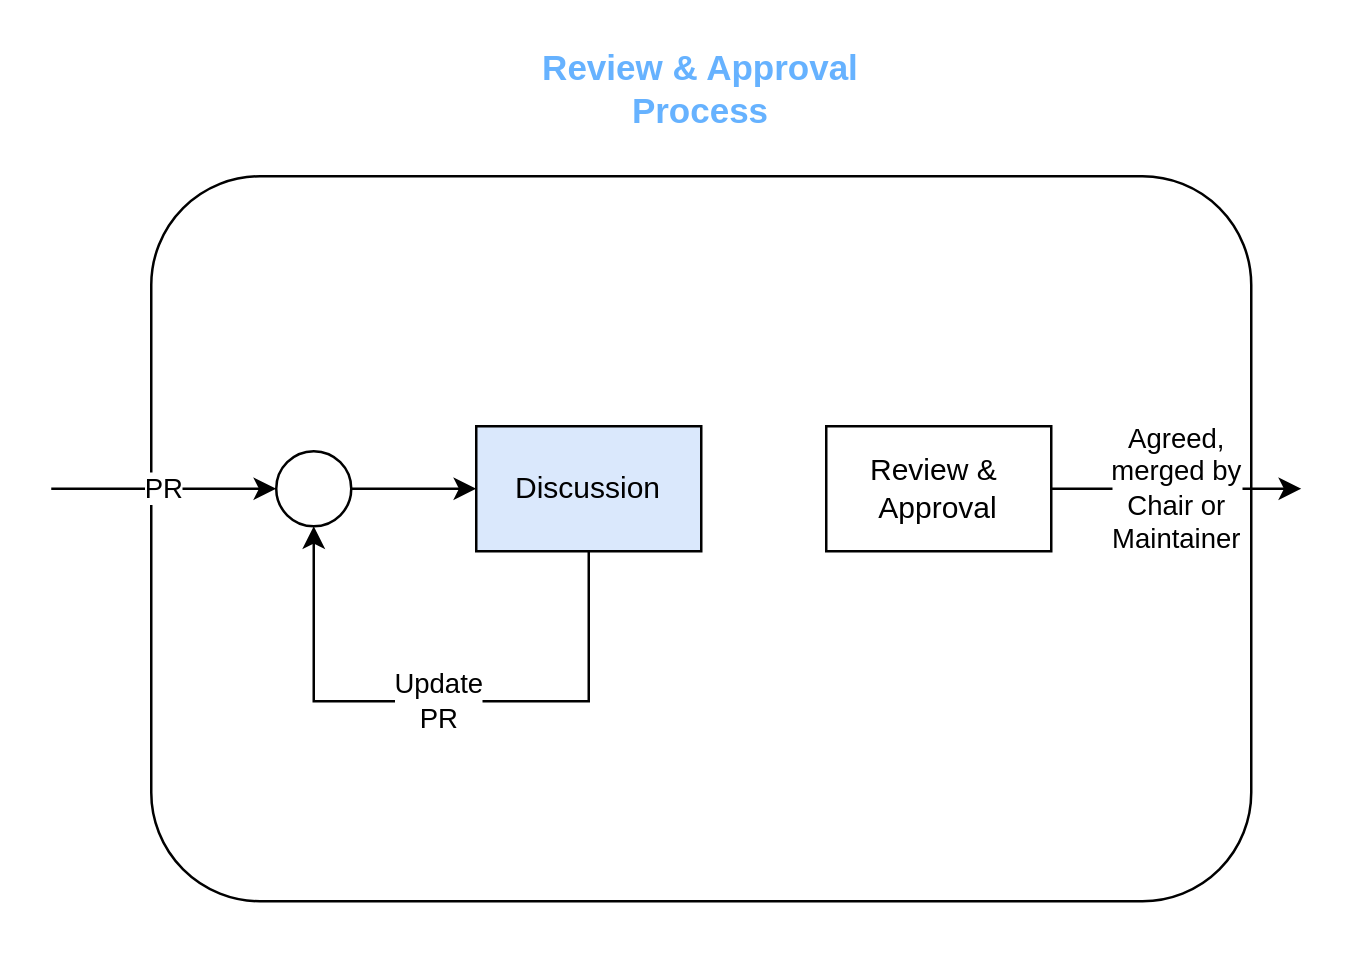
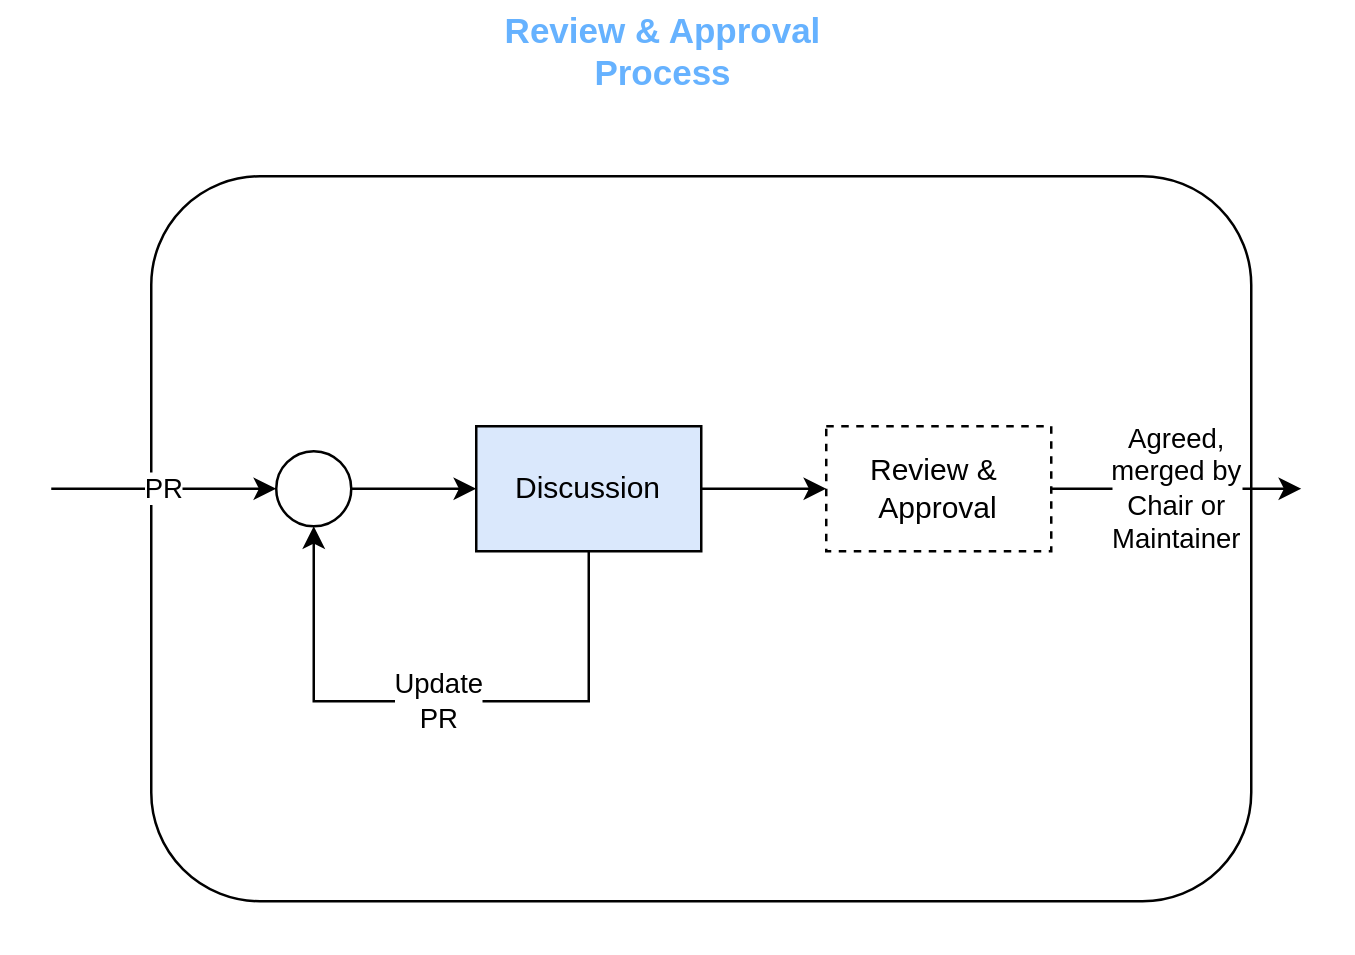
(701, 89) -> (664, 51)
none -> (755, 489)
(939, 489) -> (939, 489)
